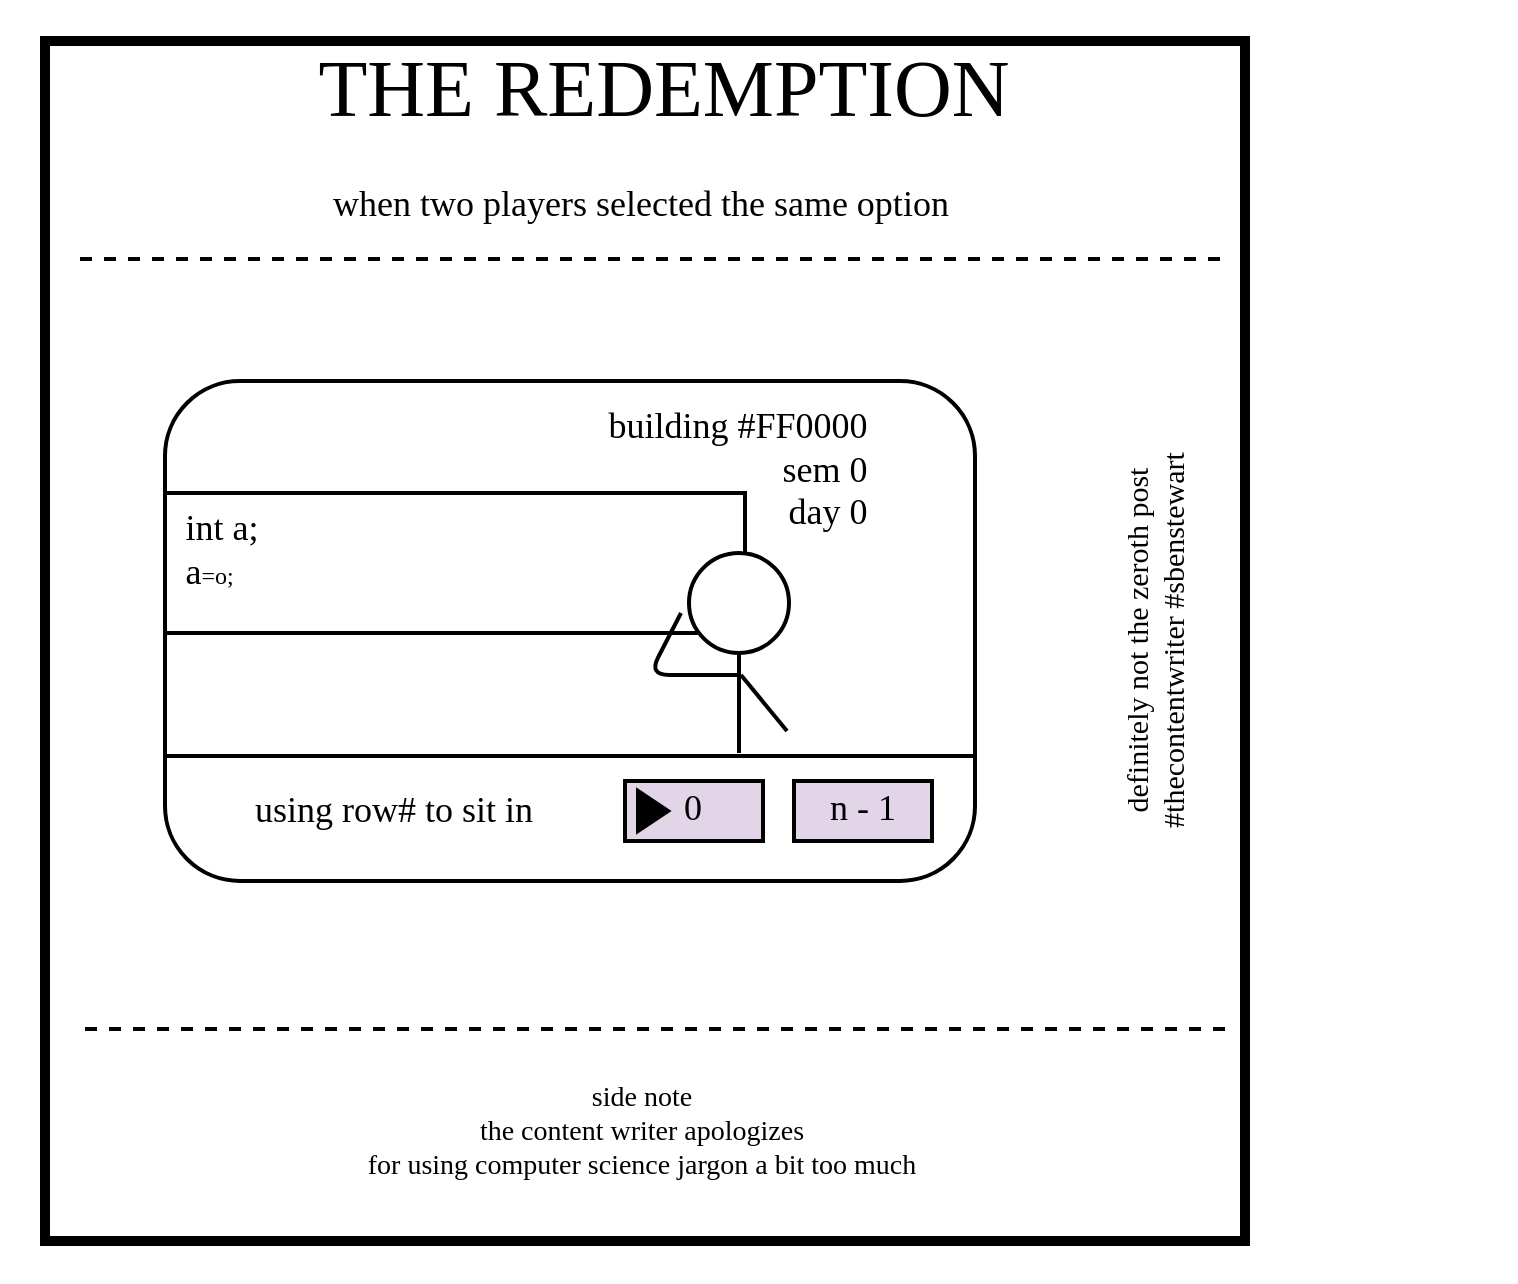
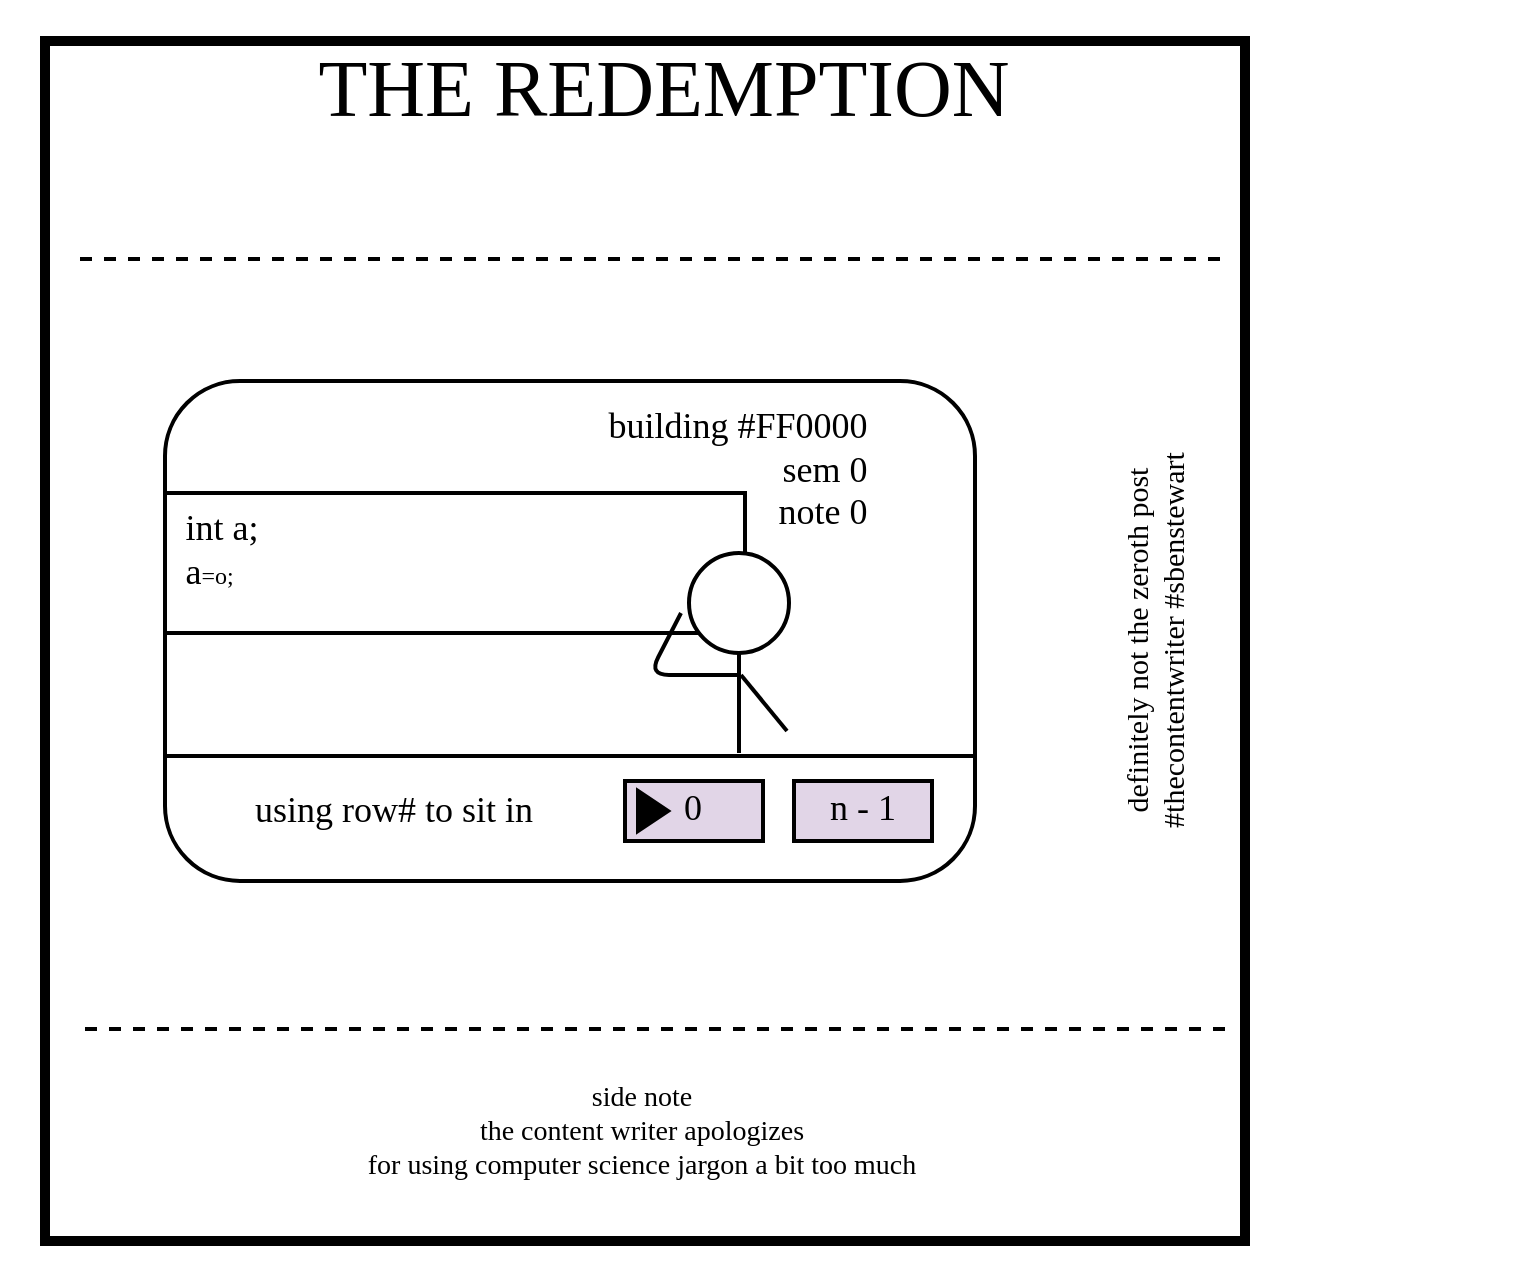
(642, 205) -> none
(739, 471) -> (739, 471)
